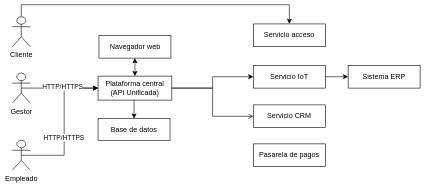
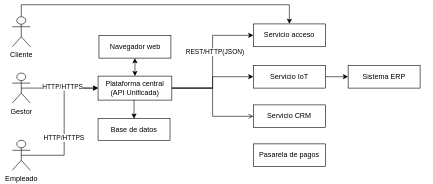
none -> (213, 53)
